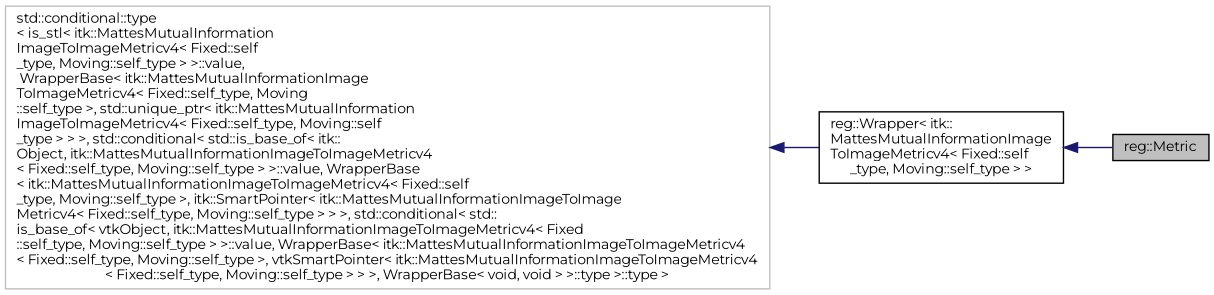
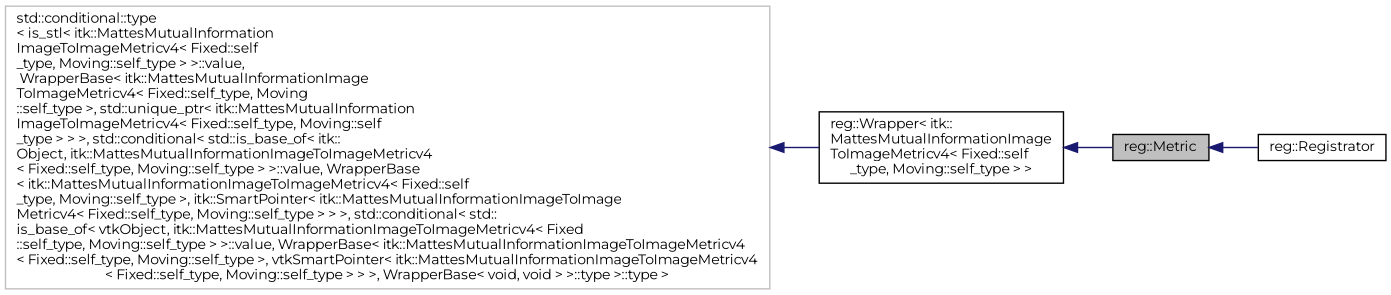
none -> (1322, 148)
